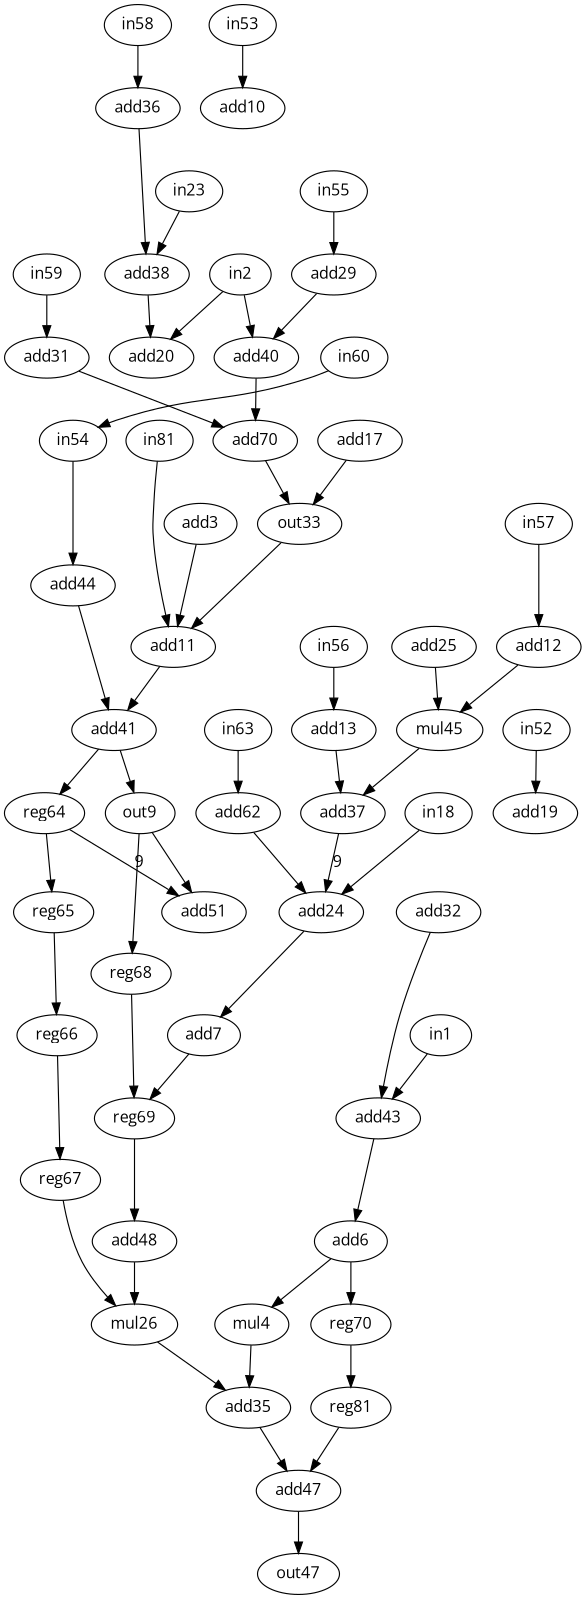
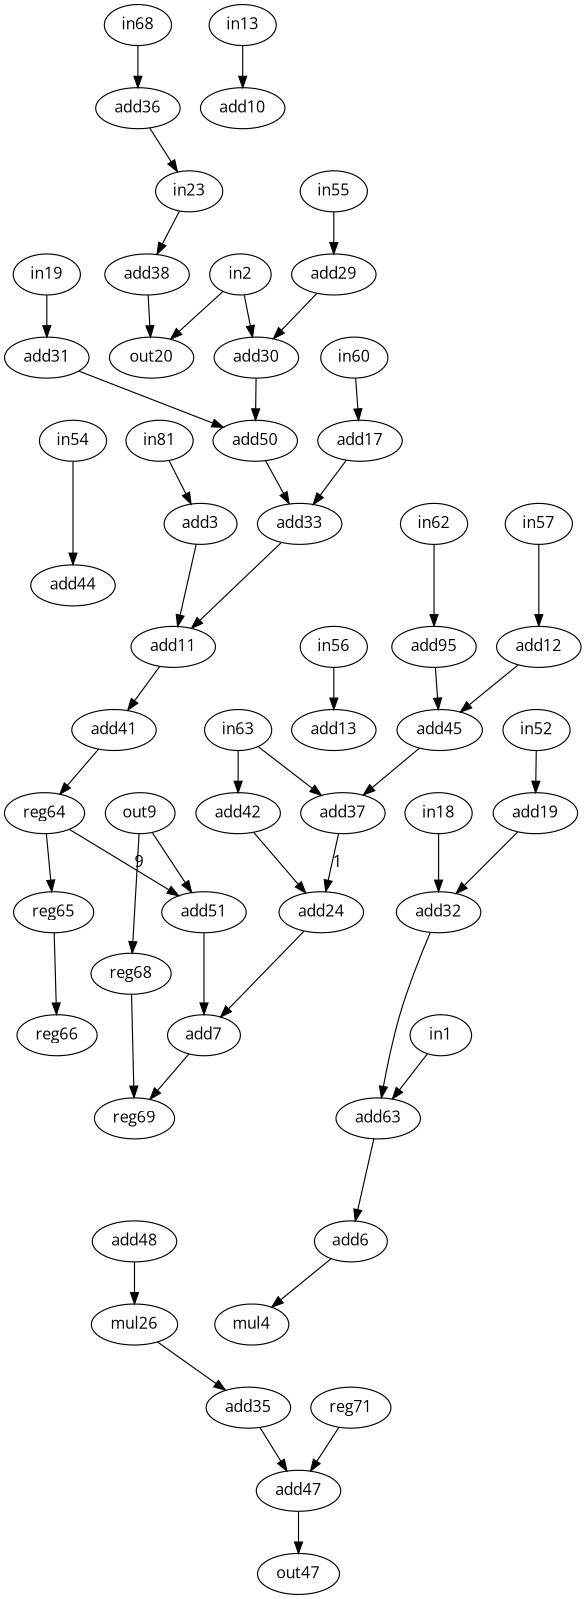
(138, 25) -> (138, 25)
(243, 25) -> (243, 25)
(142, 185) -> (160, 145)
(47, 274) -> (47, 274)
(152, 358) -> (152, 358)
(256, 358) -> (256, 358)
(219, 398) -> (357, 394)
(255, 441) -> (255, 441)
(300, 524) -> (300, 524)
none -> (434, 524)
(153, 539) -> (177, 477)
(434, 647) -> (434, 647)
(92, 652) -> none
(440, 730) -> (440, 730)
(125, 766) -> none
(338, 766) -> (285, 768)
(238, 813) -> (238, 813)
(385, 858) -> (439, 857)
none -> (491, 859)
(338, 863) -> (338, 863)
none -> (204, 968)
(378, 1118) -> (378, 1118)
(135, 1174) -> none
(60, 1180) -> none
(351, 1325) -> none
(250, 1360) -> none
(351, 1408) -> (351, 1408)
